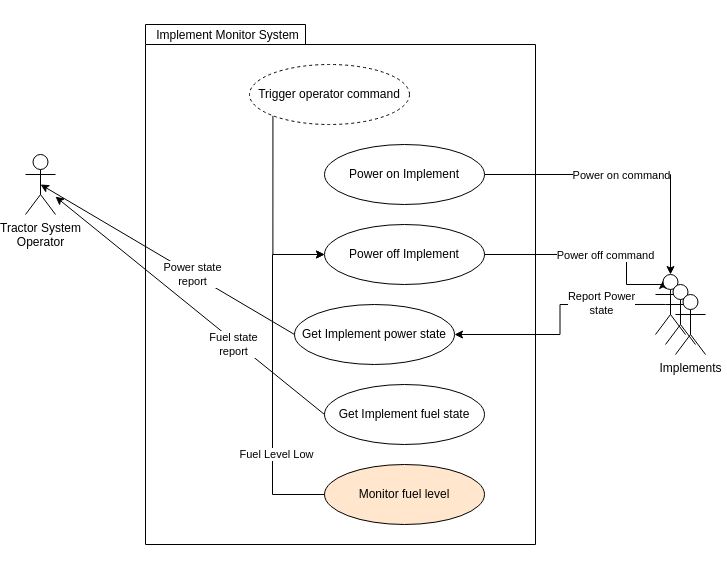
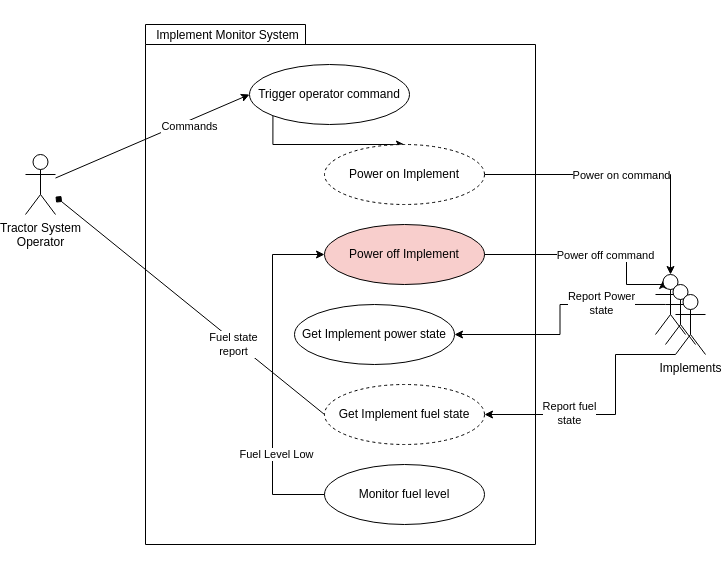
(330, 95) -> (330, 95)
none -> (150, 138)
(405, 175) -> (405, 175)
(273, 197) -> (334, 145)
(61, 201) -> (61, 202)
(118, 231) -> none
(405, 255) -> (405, 255)
none -> (616, 366)
(405, 415) -> (405, 415)
(405, 495) -> (405, 495)
